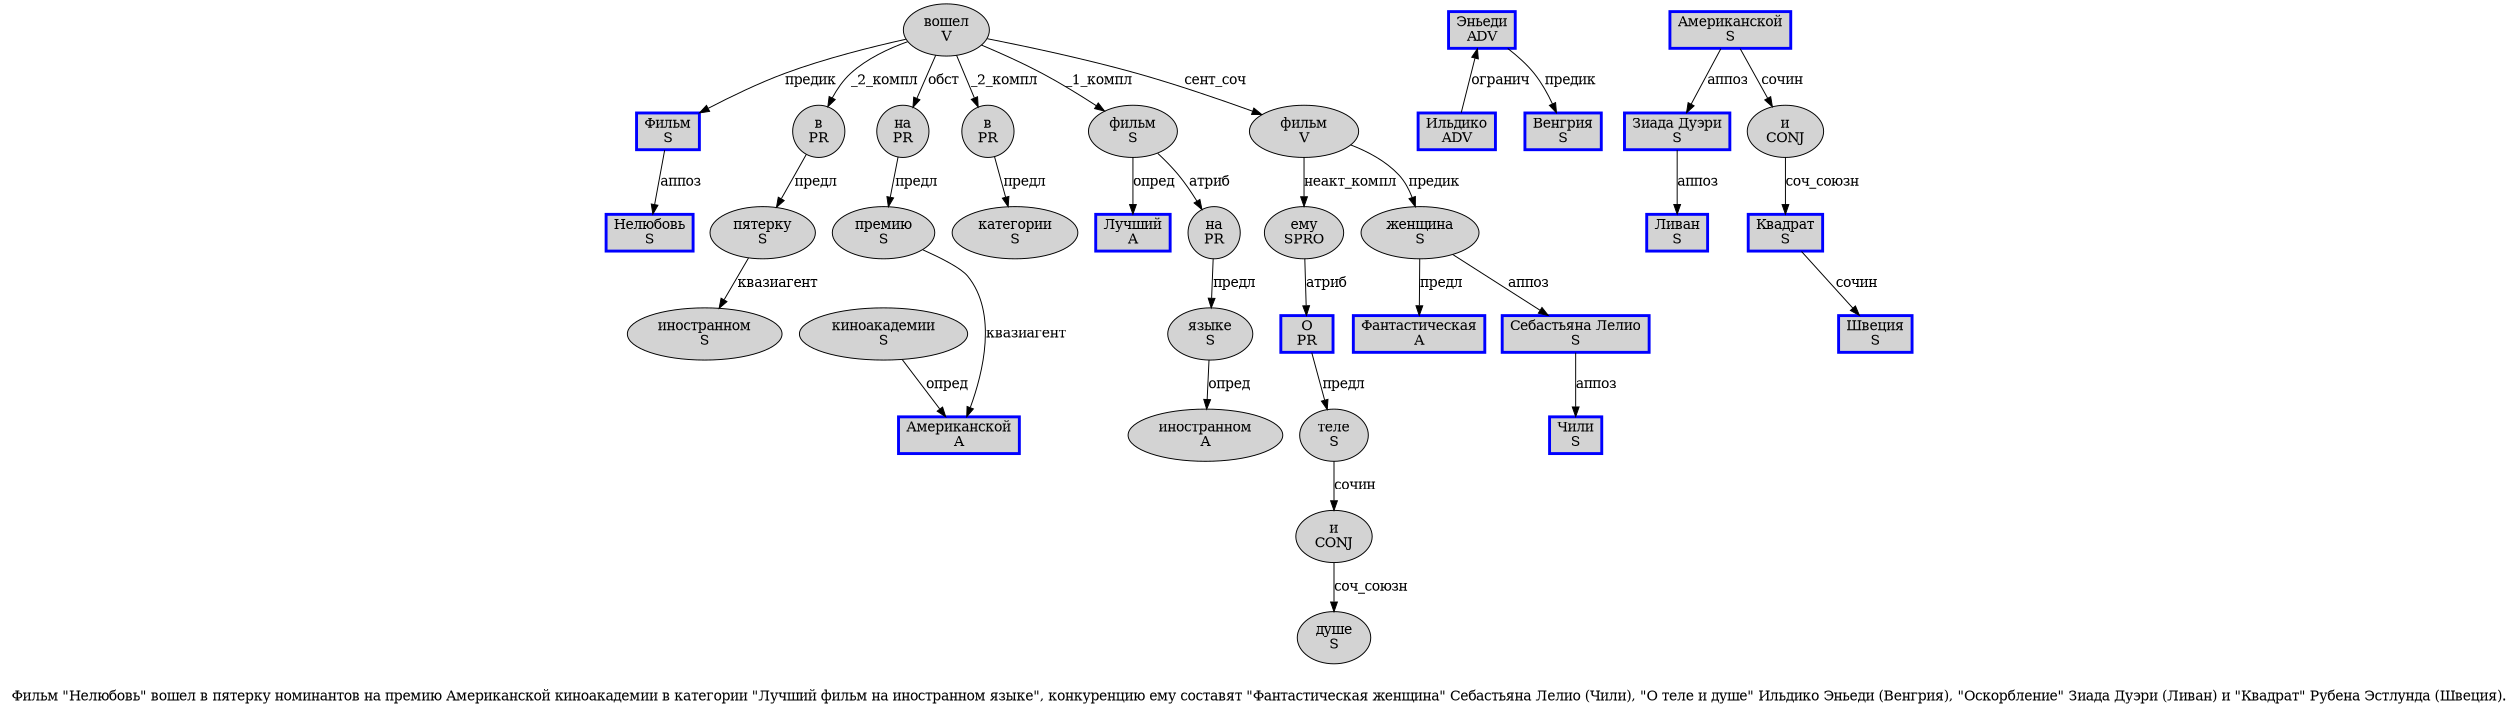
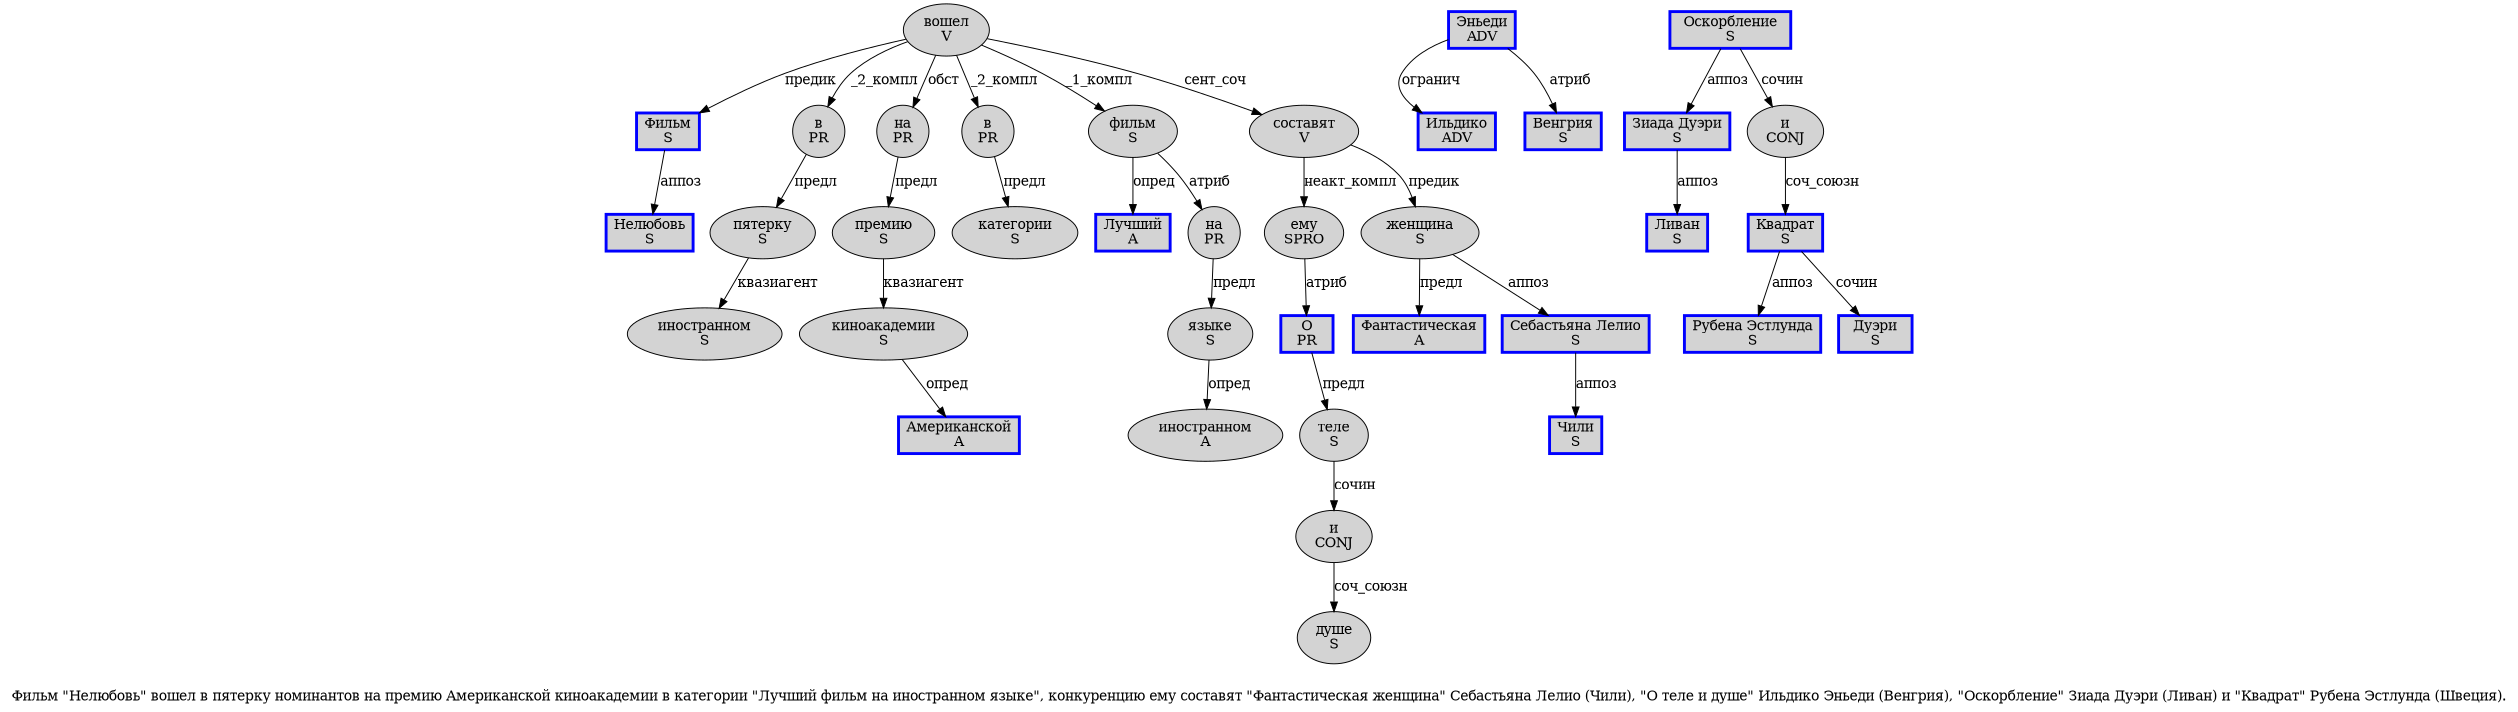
(1730, 30) -> (1730, 30)
(1570, 81) -> (1570, 81)
(1468, 86) -> (1407, 66)
(1304, 131) -> (1304, 131)
(984, 315) -> (884, 278)
none -> (1753, 334)
(1875, 334) -> (1875, 334)
